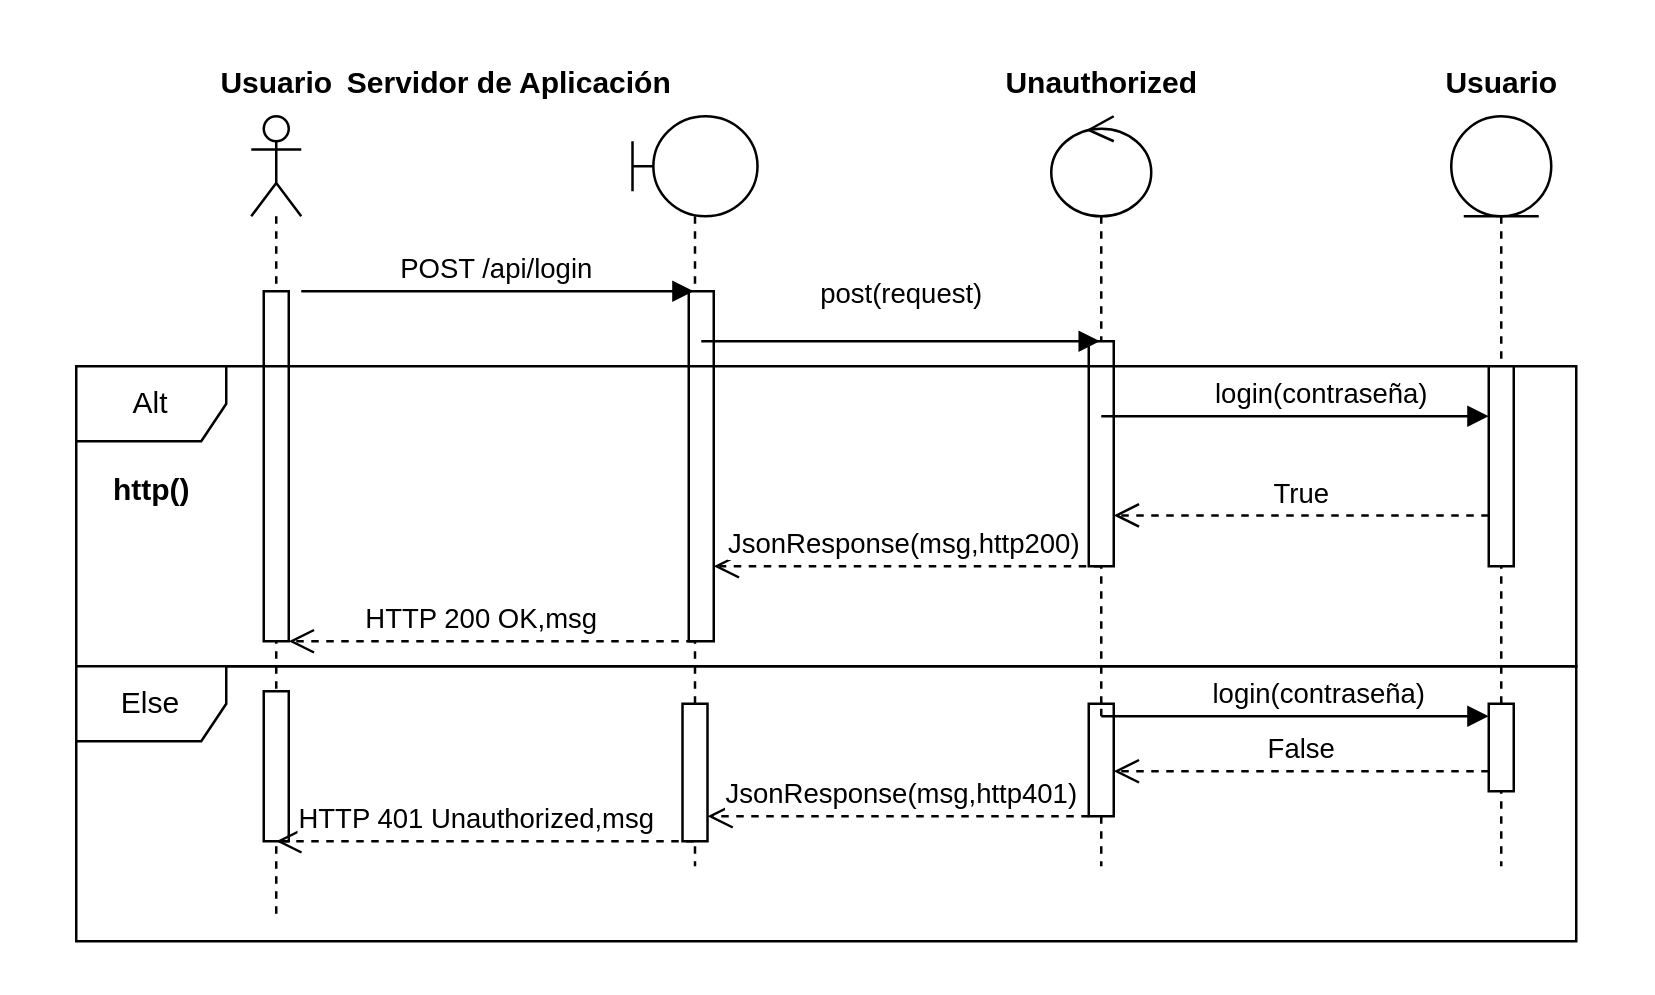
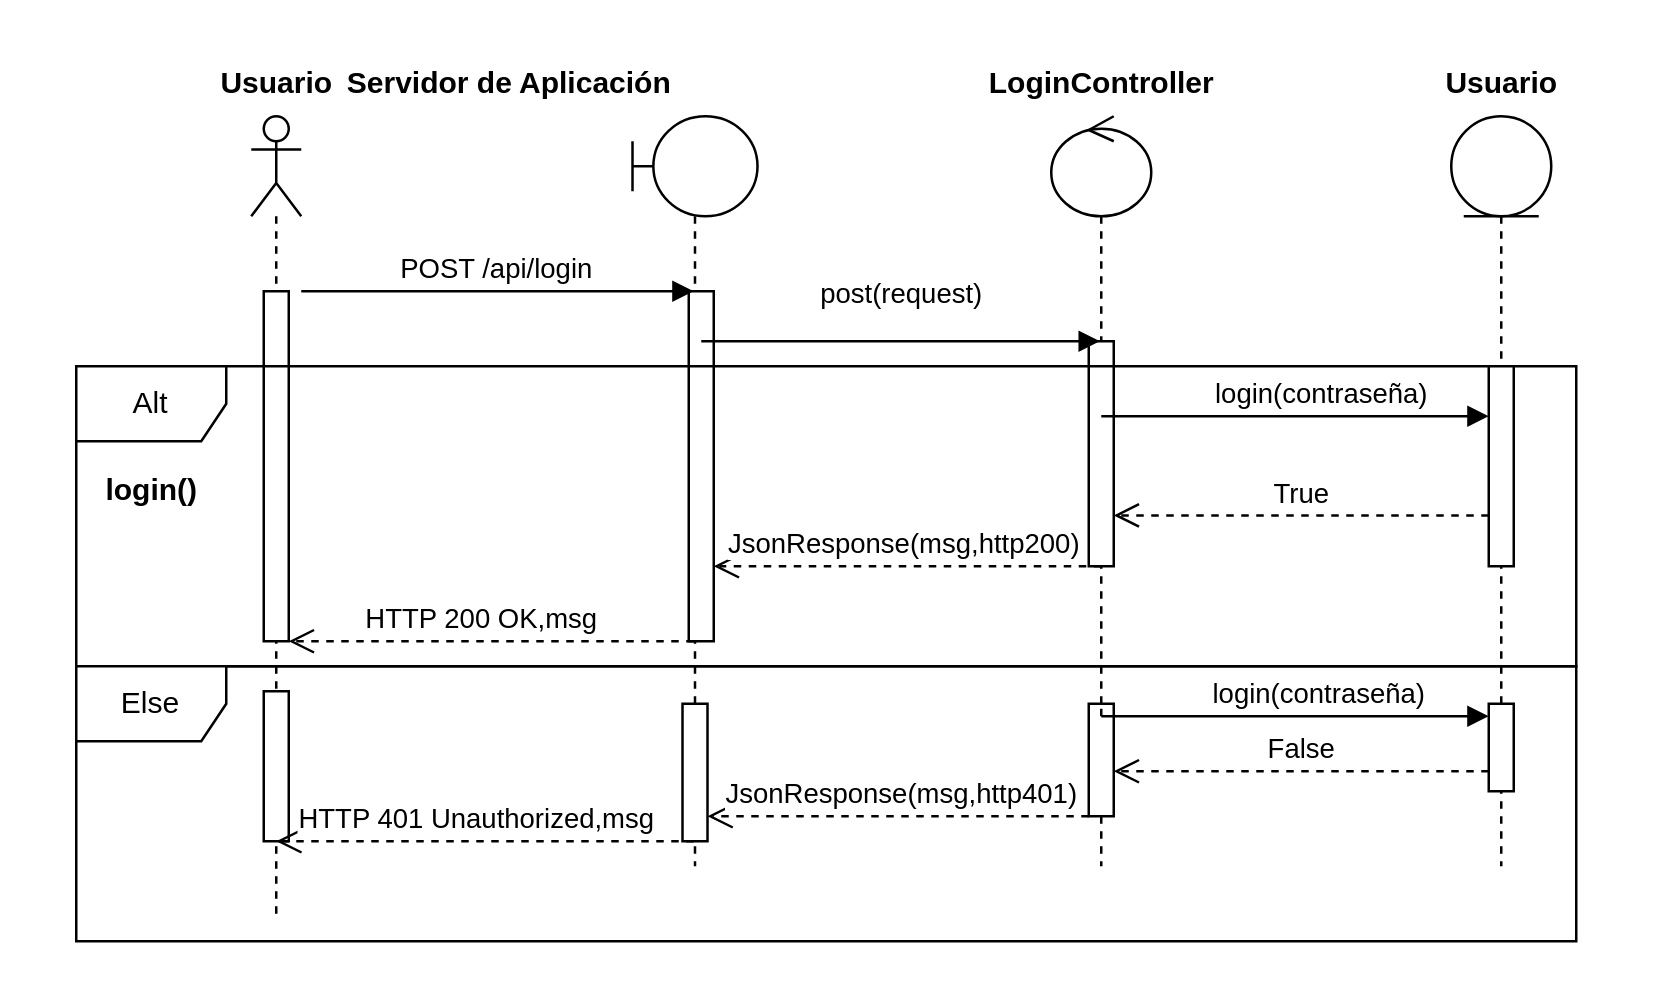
(1103, 84) -> (1103, 84)
(153, 491) -> (153, 491)
